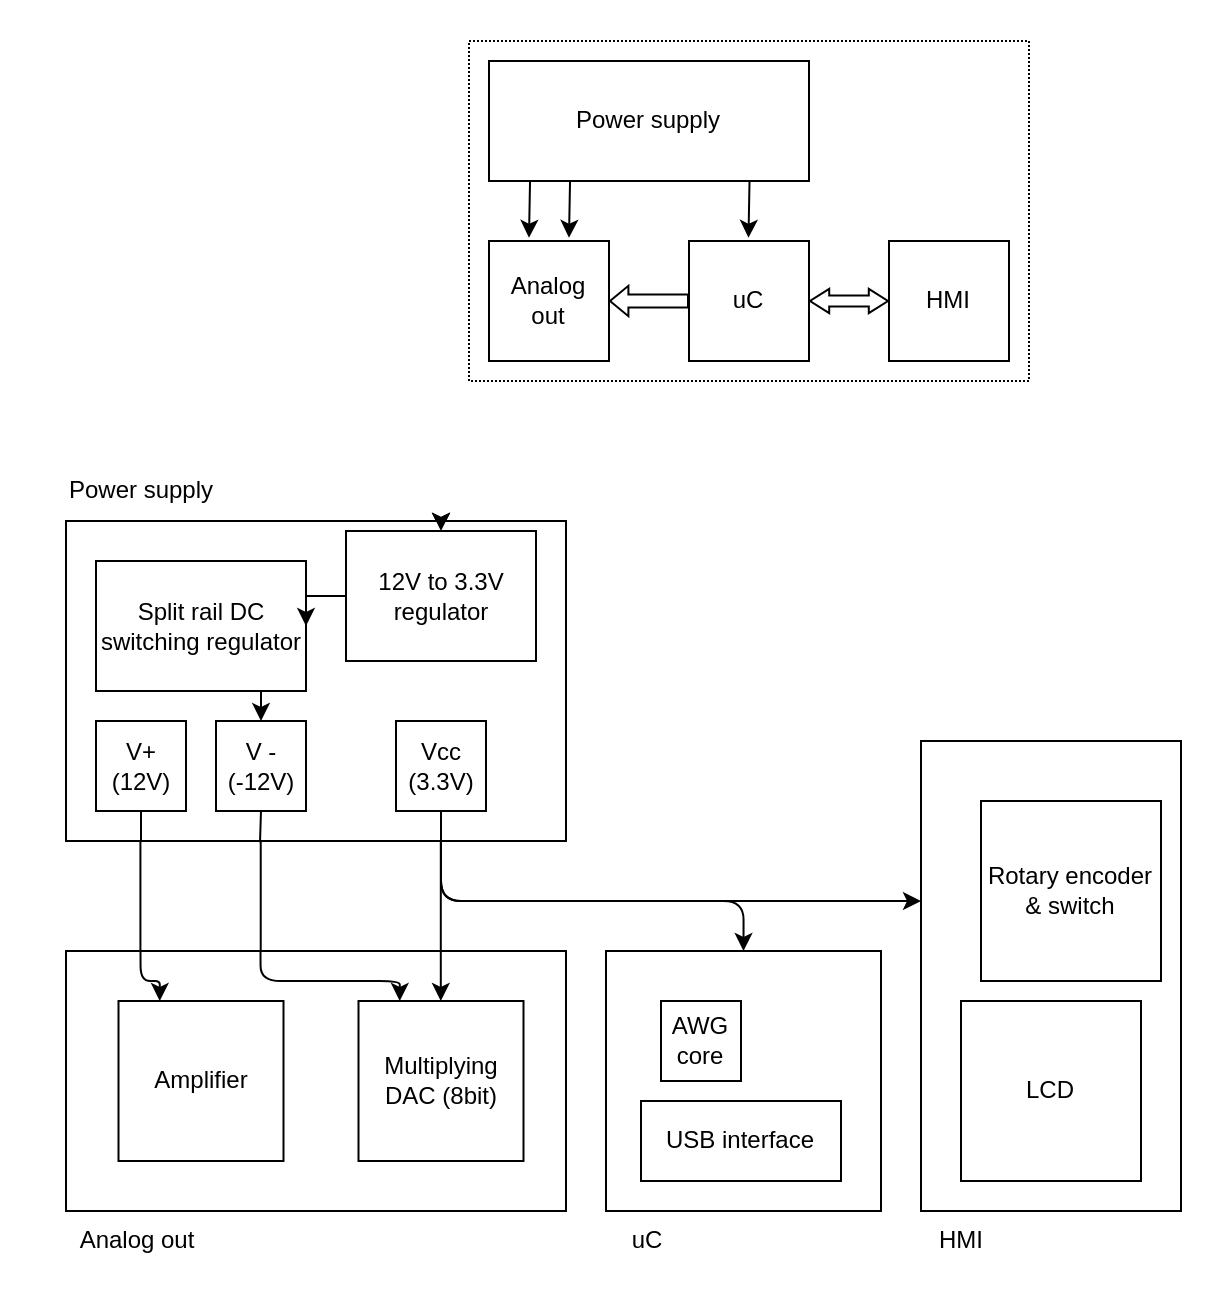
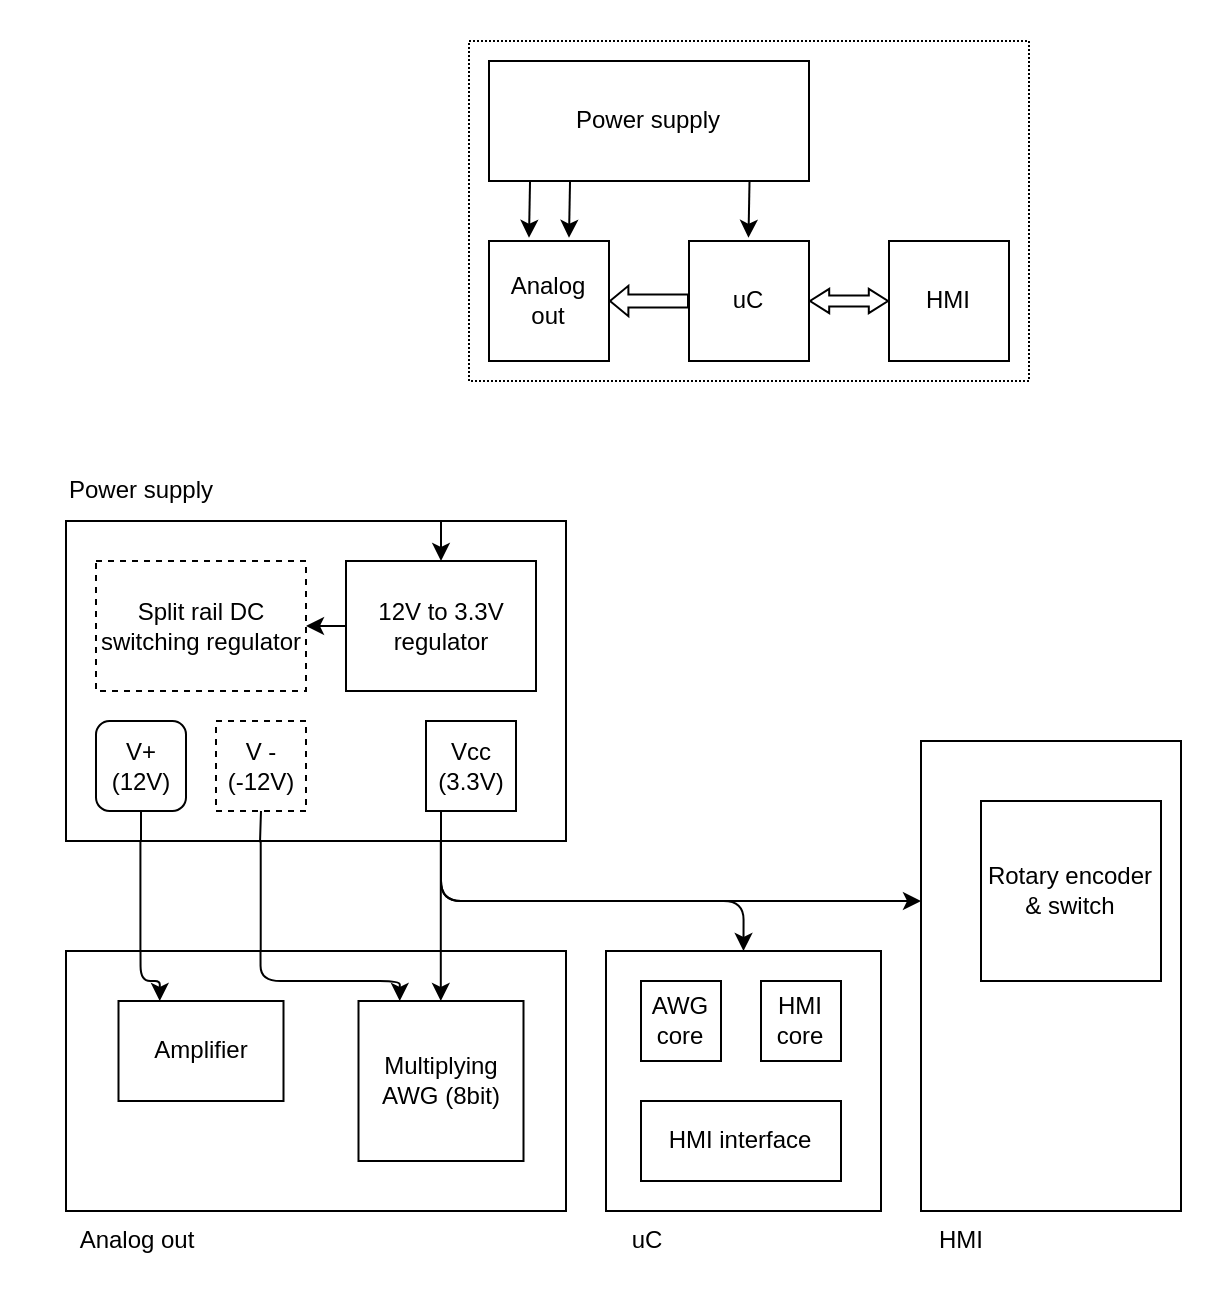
(441, 596) -> (441, 626)
(201, 626) -> (201, 626)
(261, 696) -> none
(141, 766) -> (141, 766)
(261, 766) -> (261, 766)
(441, 766) -> (471, 766)
none -> (801, 1021)
(701, 1041) -> (681, 1021)
(201, 1081) -> (201, 1051)
(442, 1081) -> (442, 1081)
(1051, 1091) -> none
(741, 1141) -> (741, 1141)
